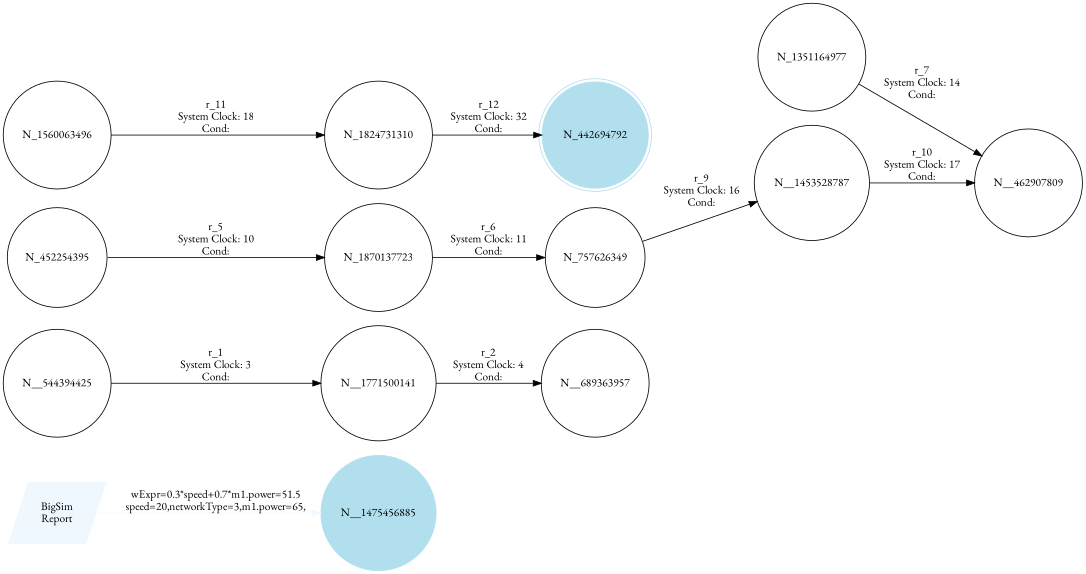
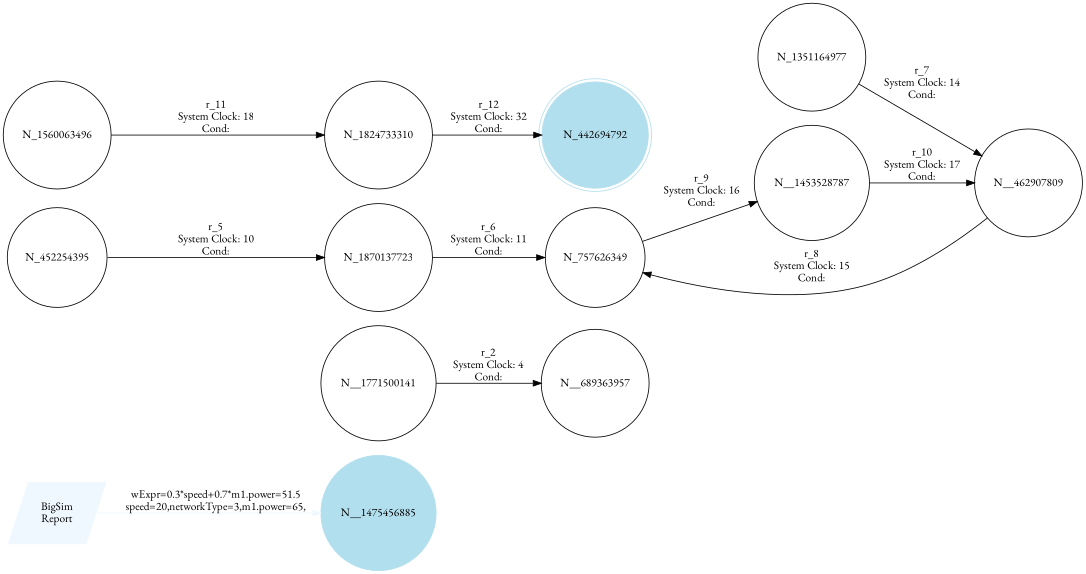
(378, 135) -> (378, 135)
none -> (828, 292)
(57, 383) -> none
